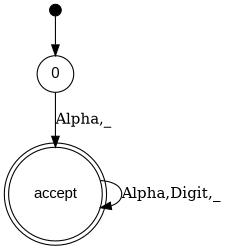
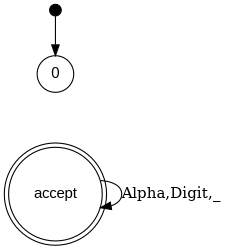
(55, 114) -> none
